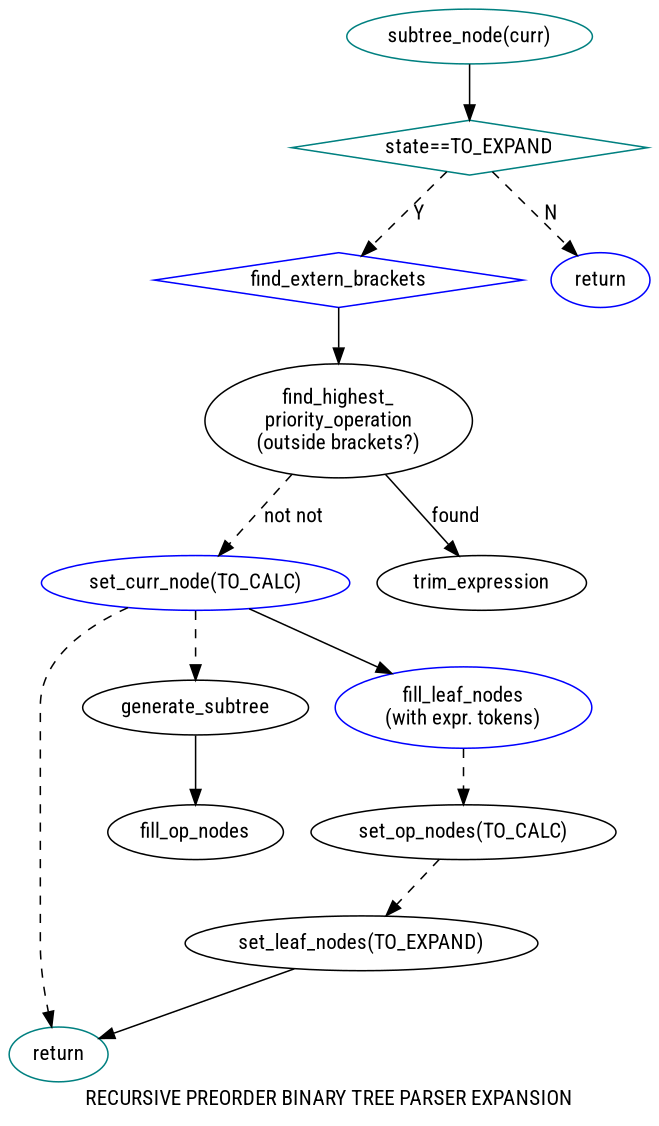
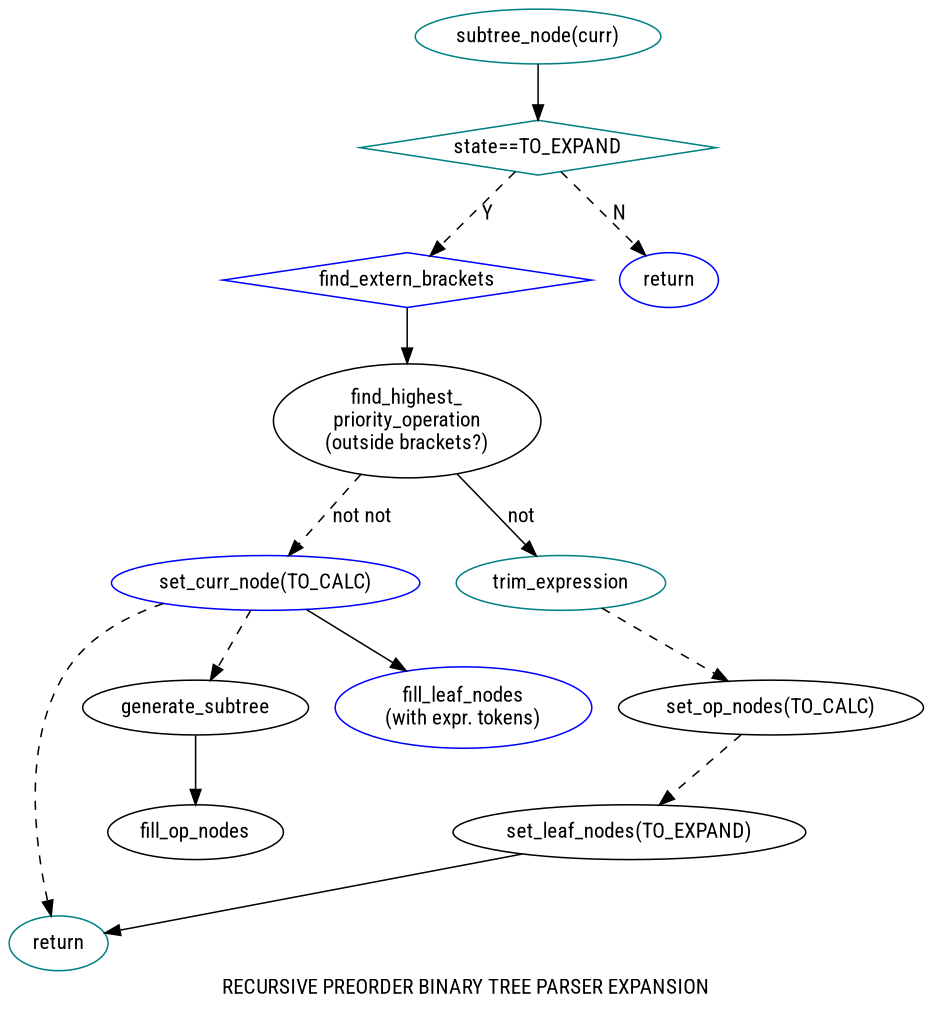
(456, 517) -> (522, 517)
(482, 583) -> (561, 583)
(464, 769) -> (658, 641)
